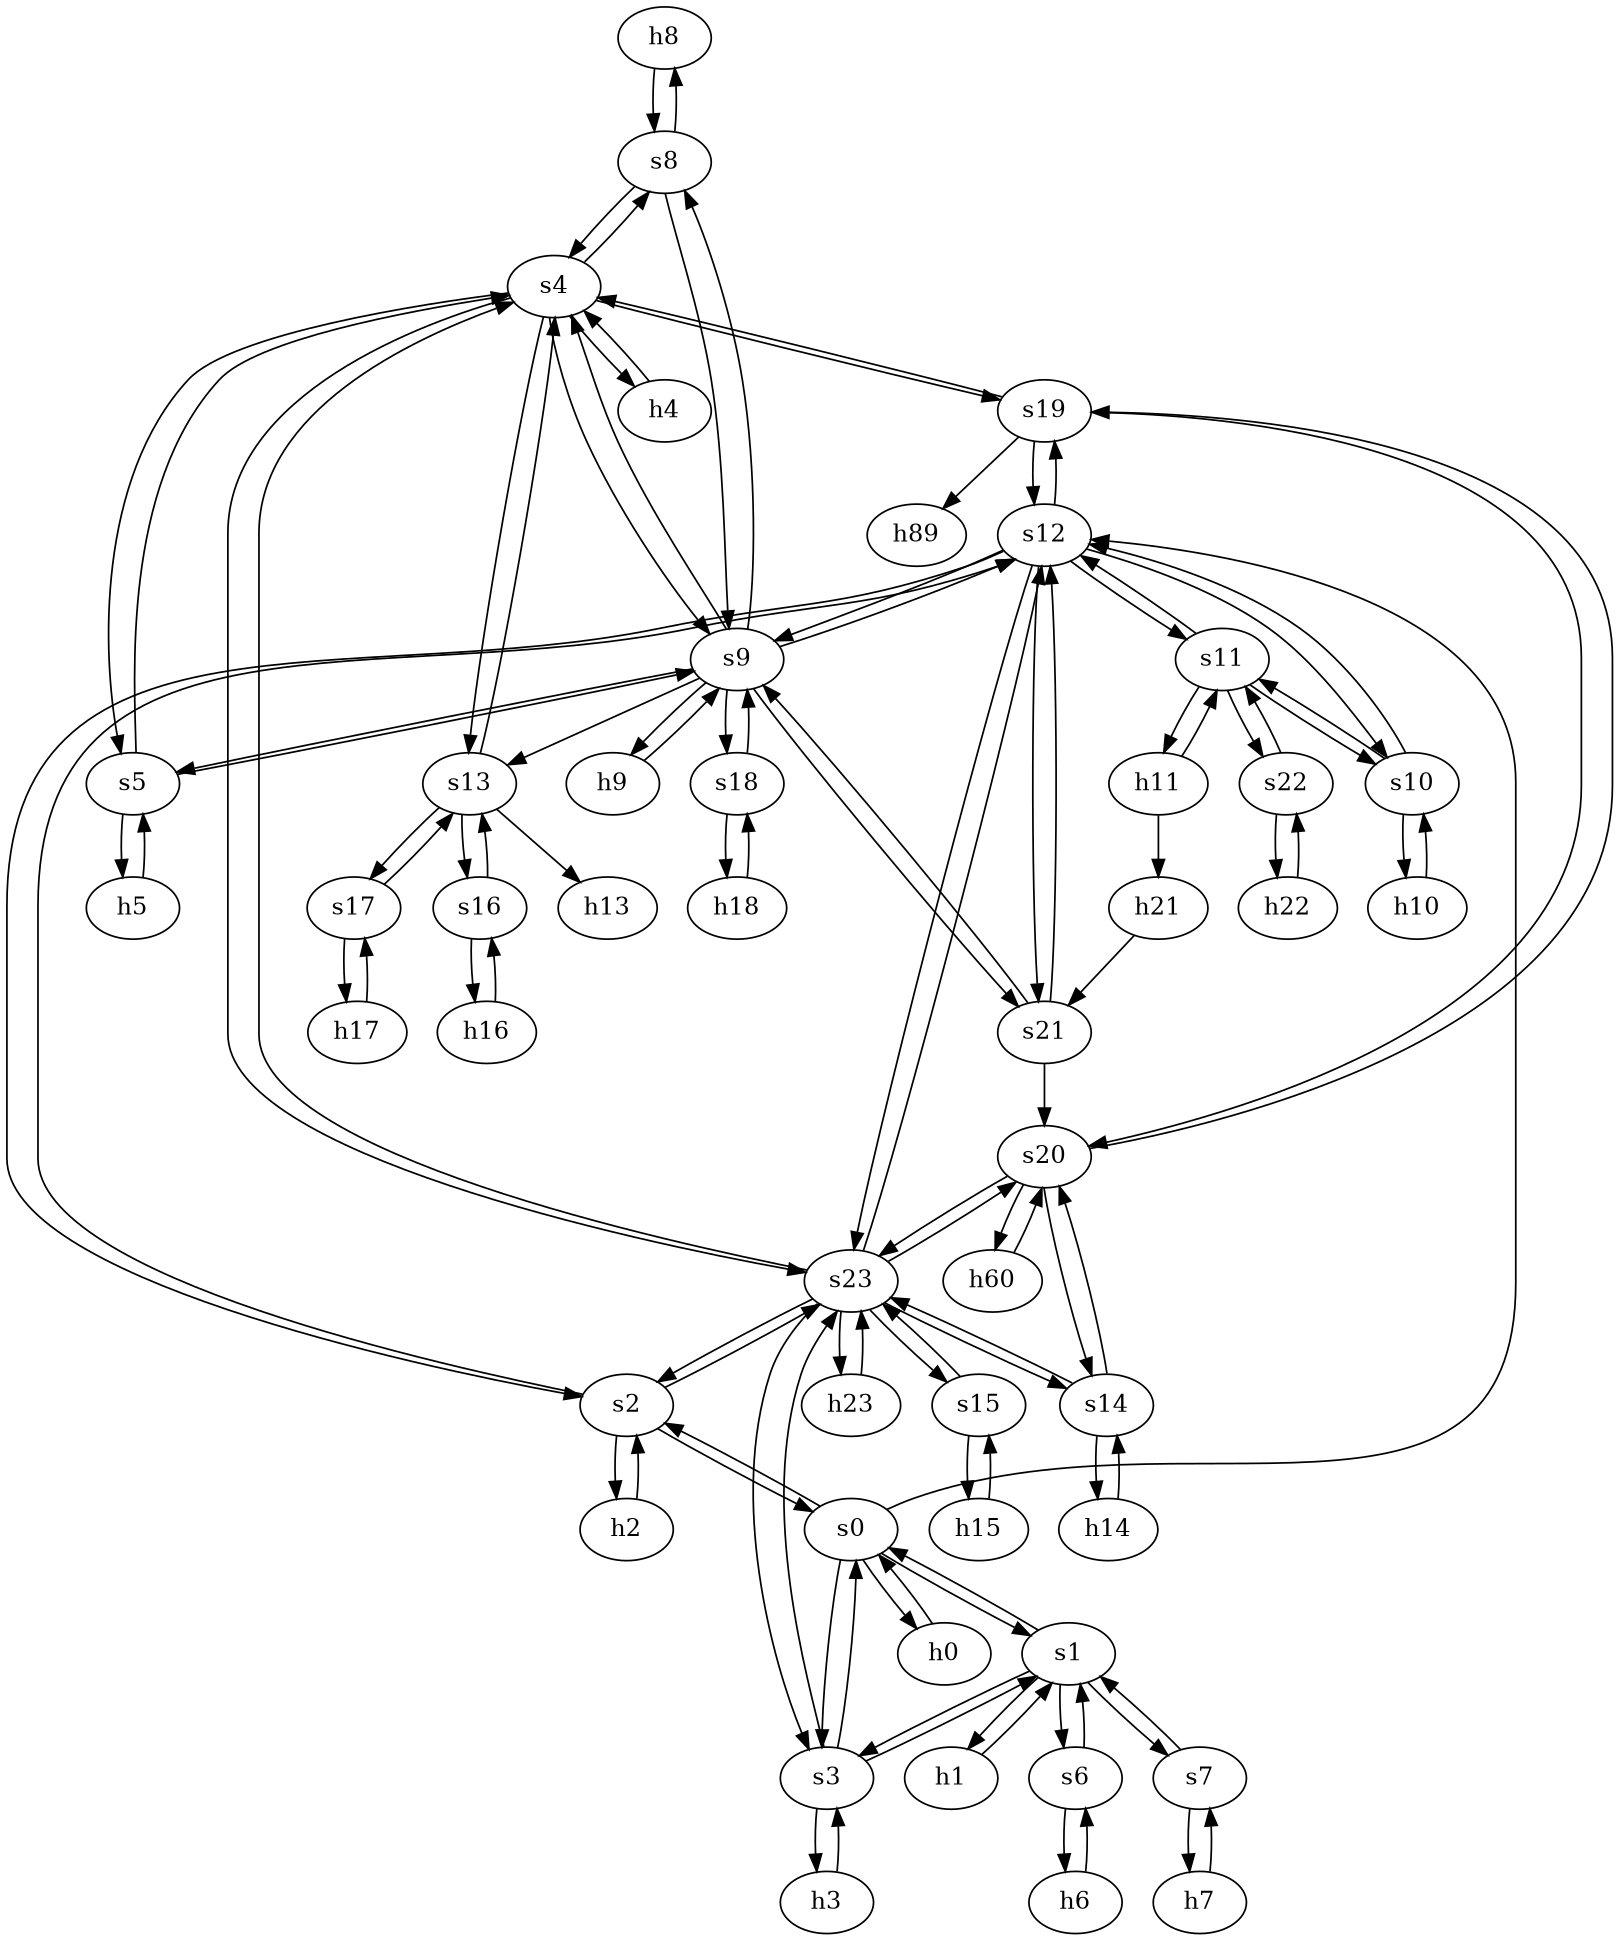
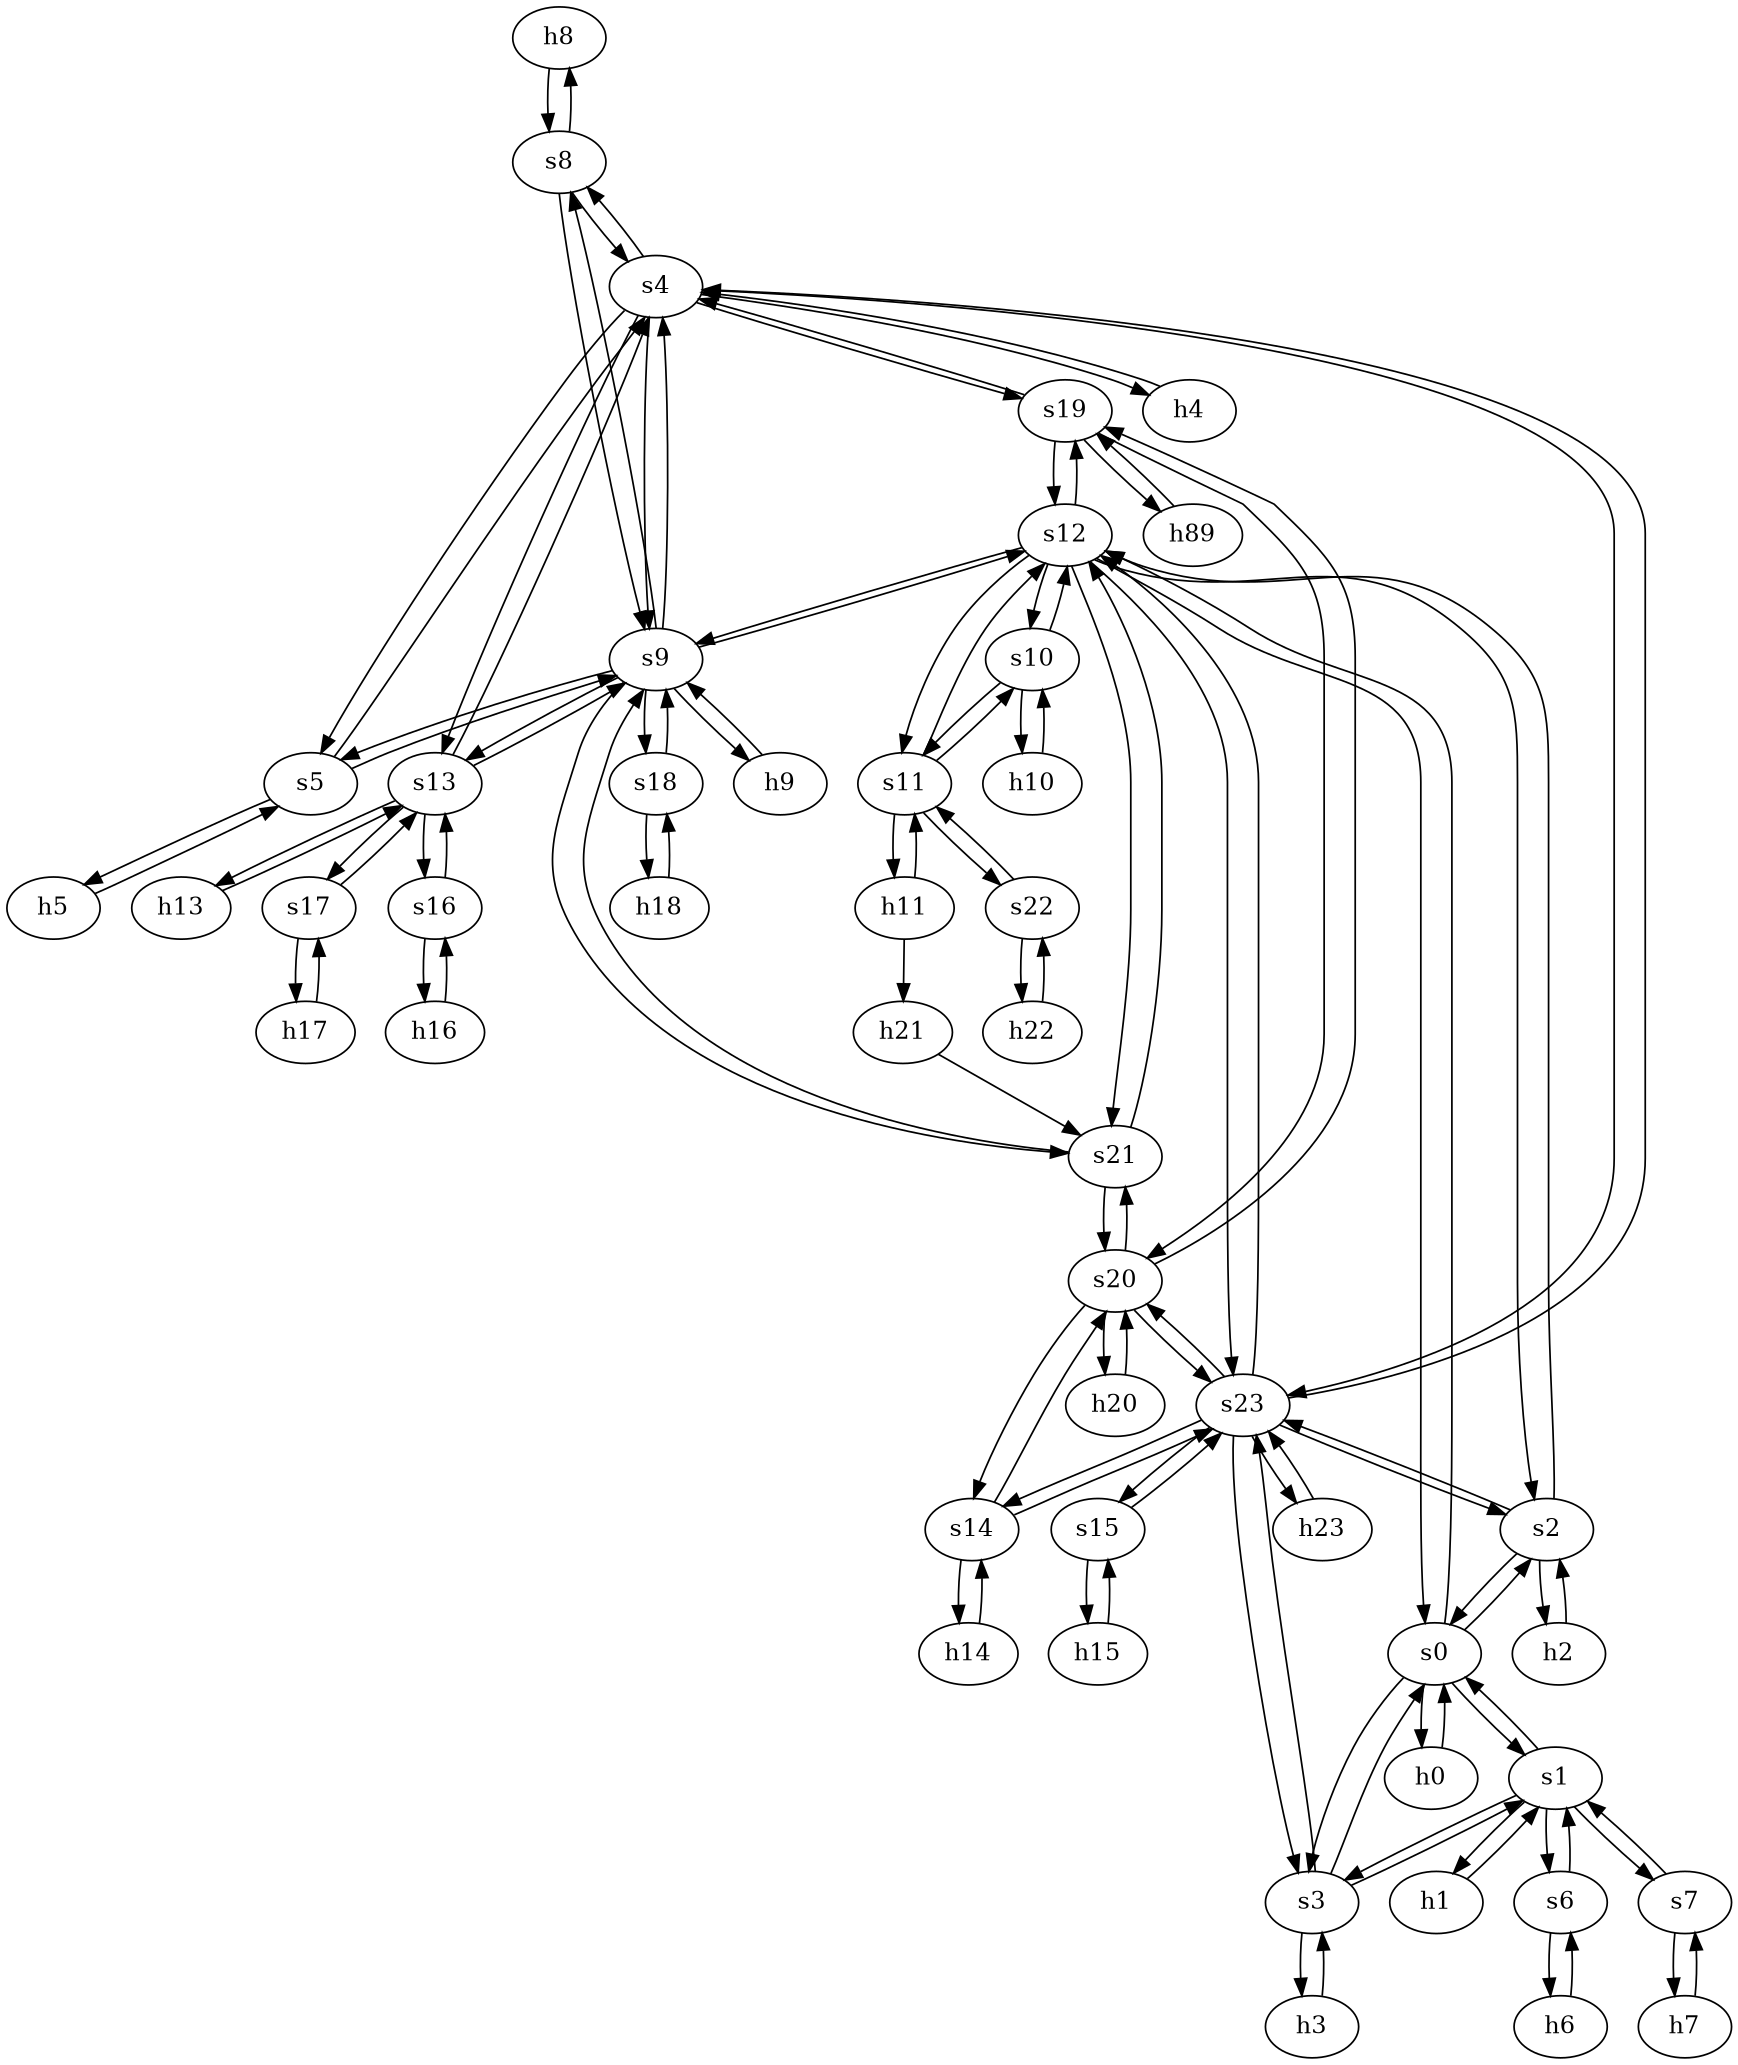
none -> (1143, 475)
none -> (543, 730)
none -> (304, 853)
none -> (1421, 987)
none -> (1127, 1227)
(993, 1281) -> (1115, 1405)
